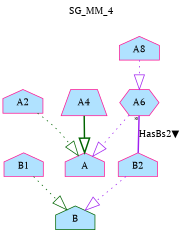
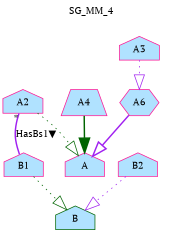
(139, 49) -> (139, 49)
(84, 127) -> (84, 127)
(116, 130) -> (116, 130)
none -> (15, 134)
(139, 134) -> none
